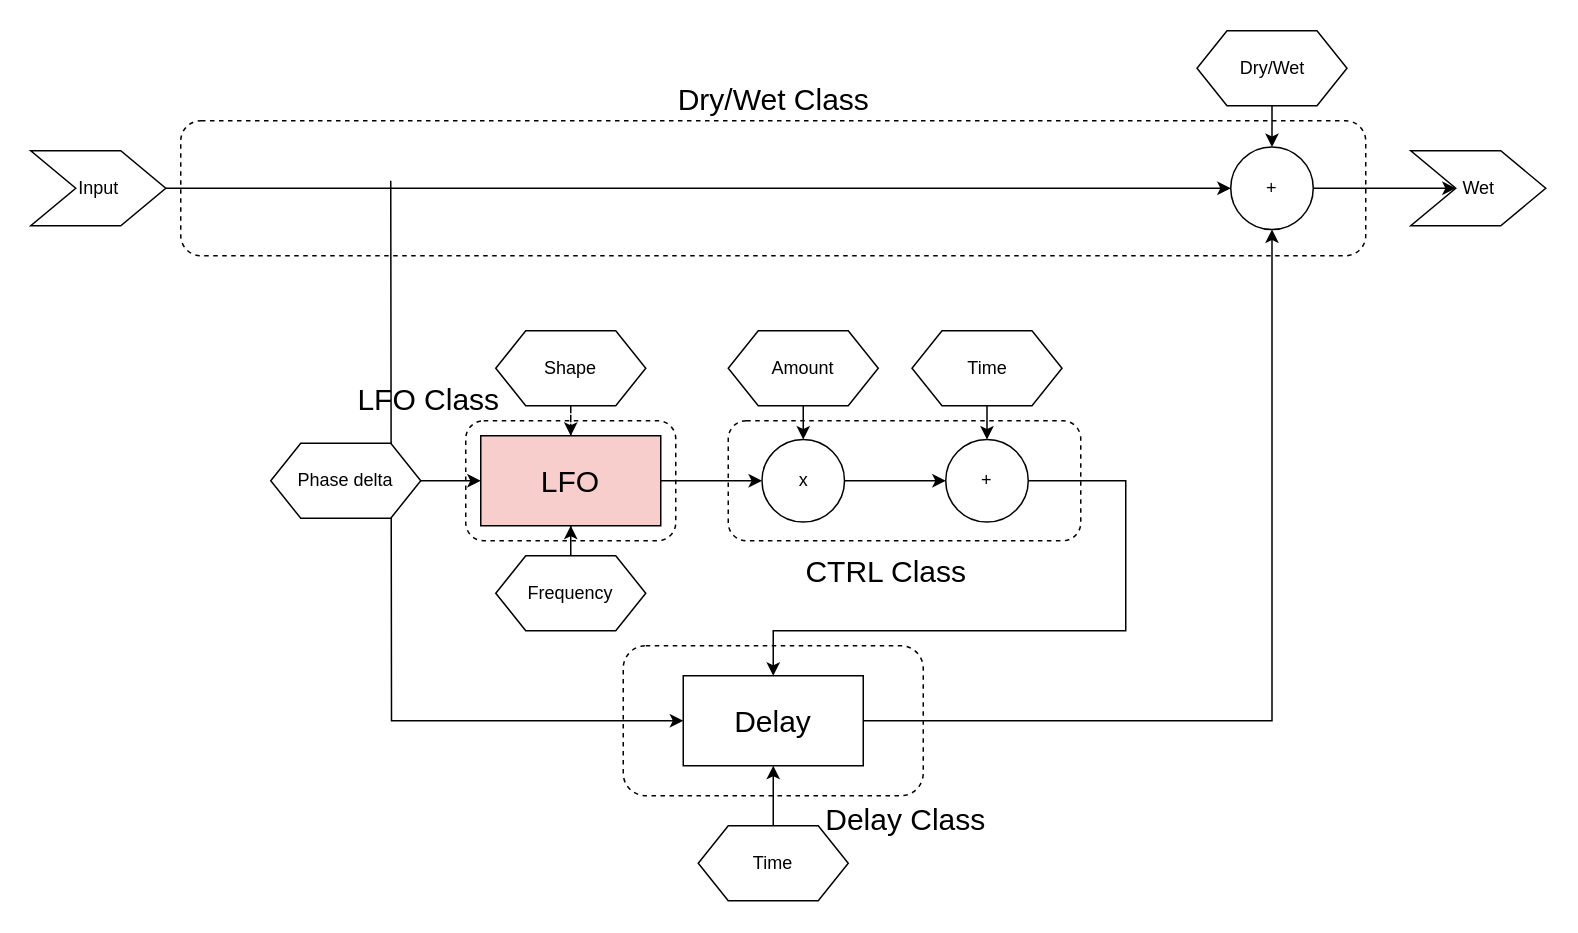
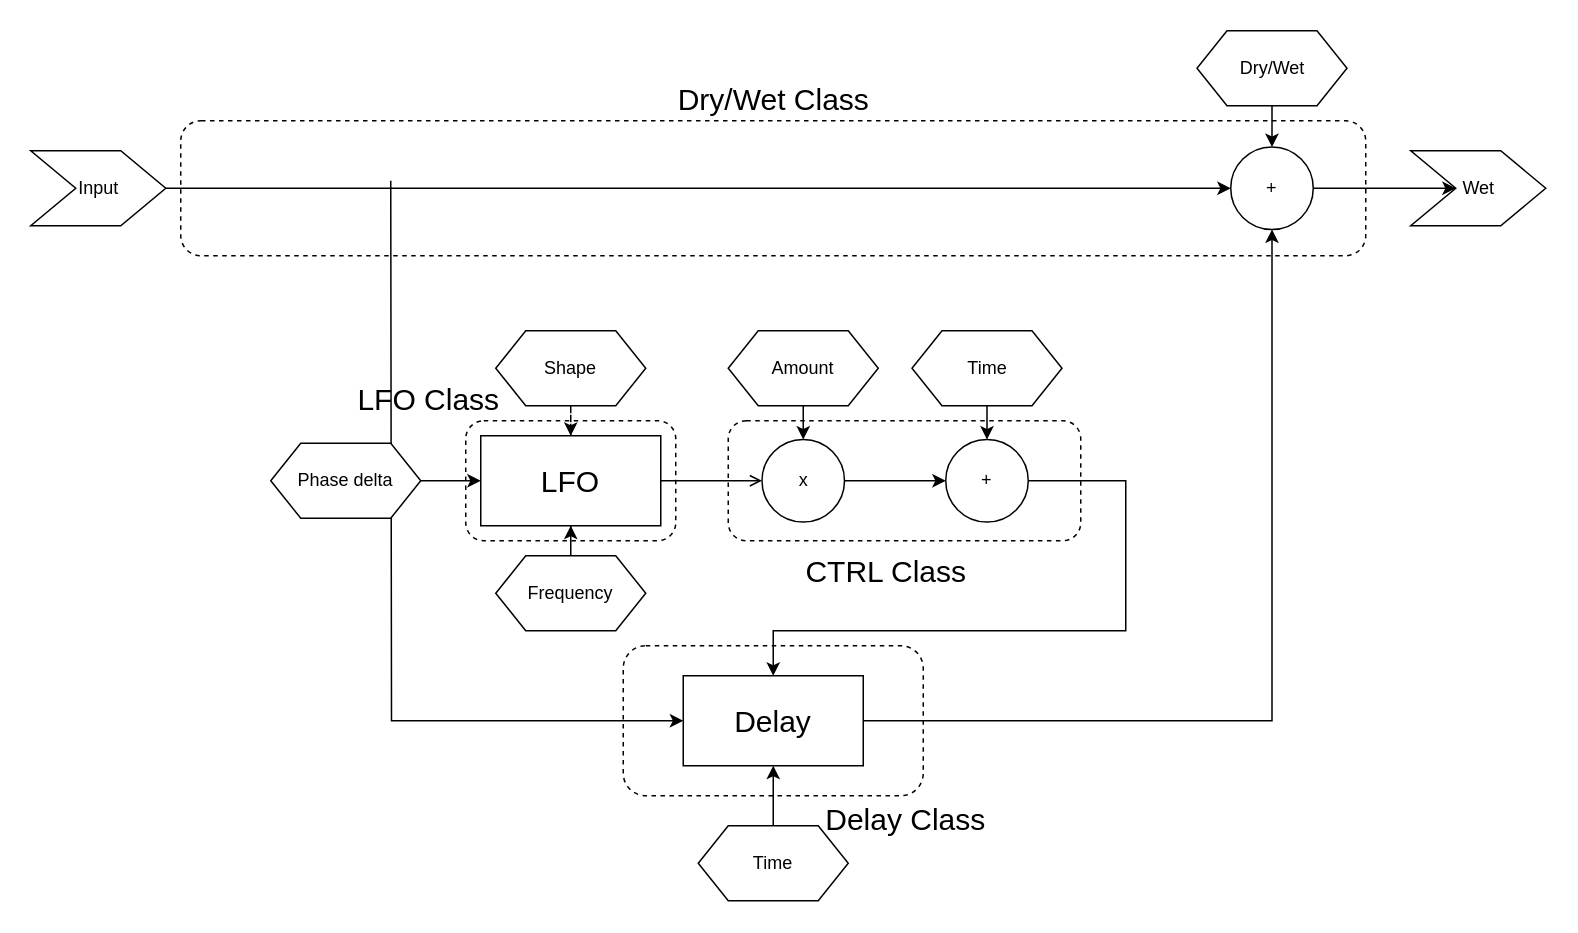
(571, 481) -> (571, 481)
(750, 481) -> (752, 481)
